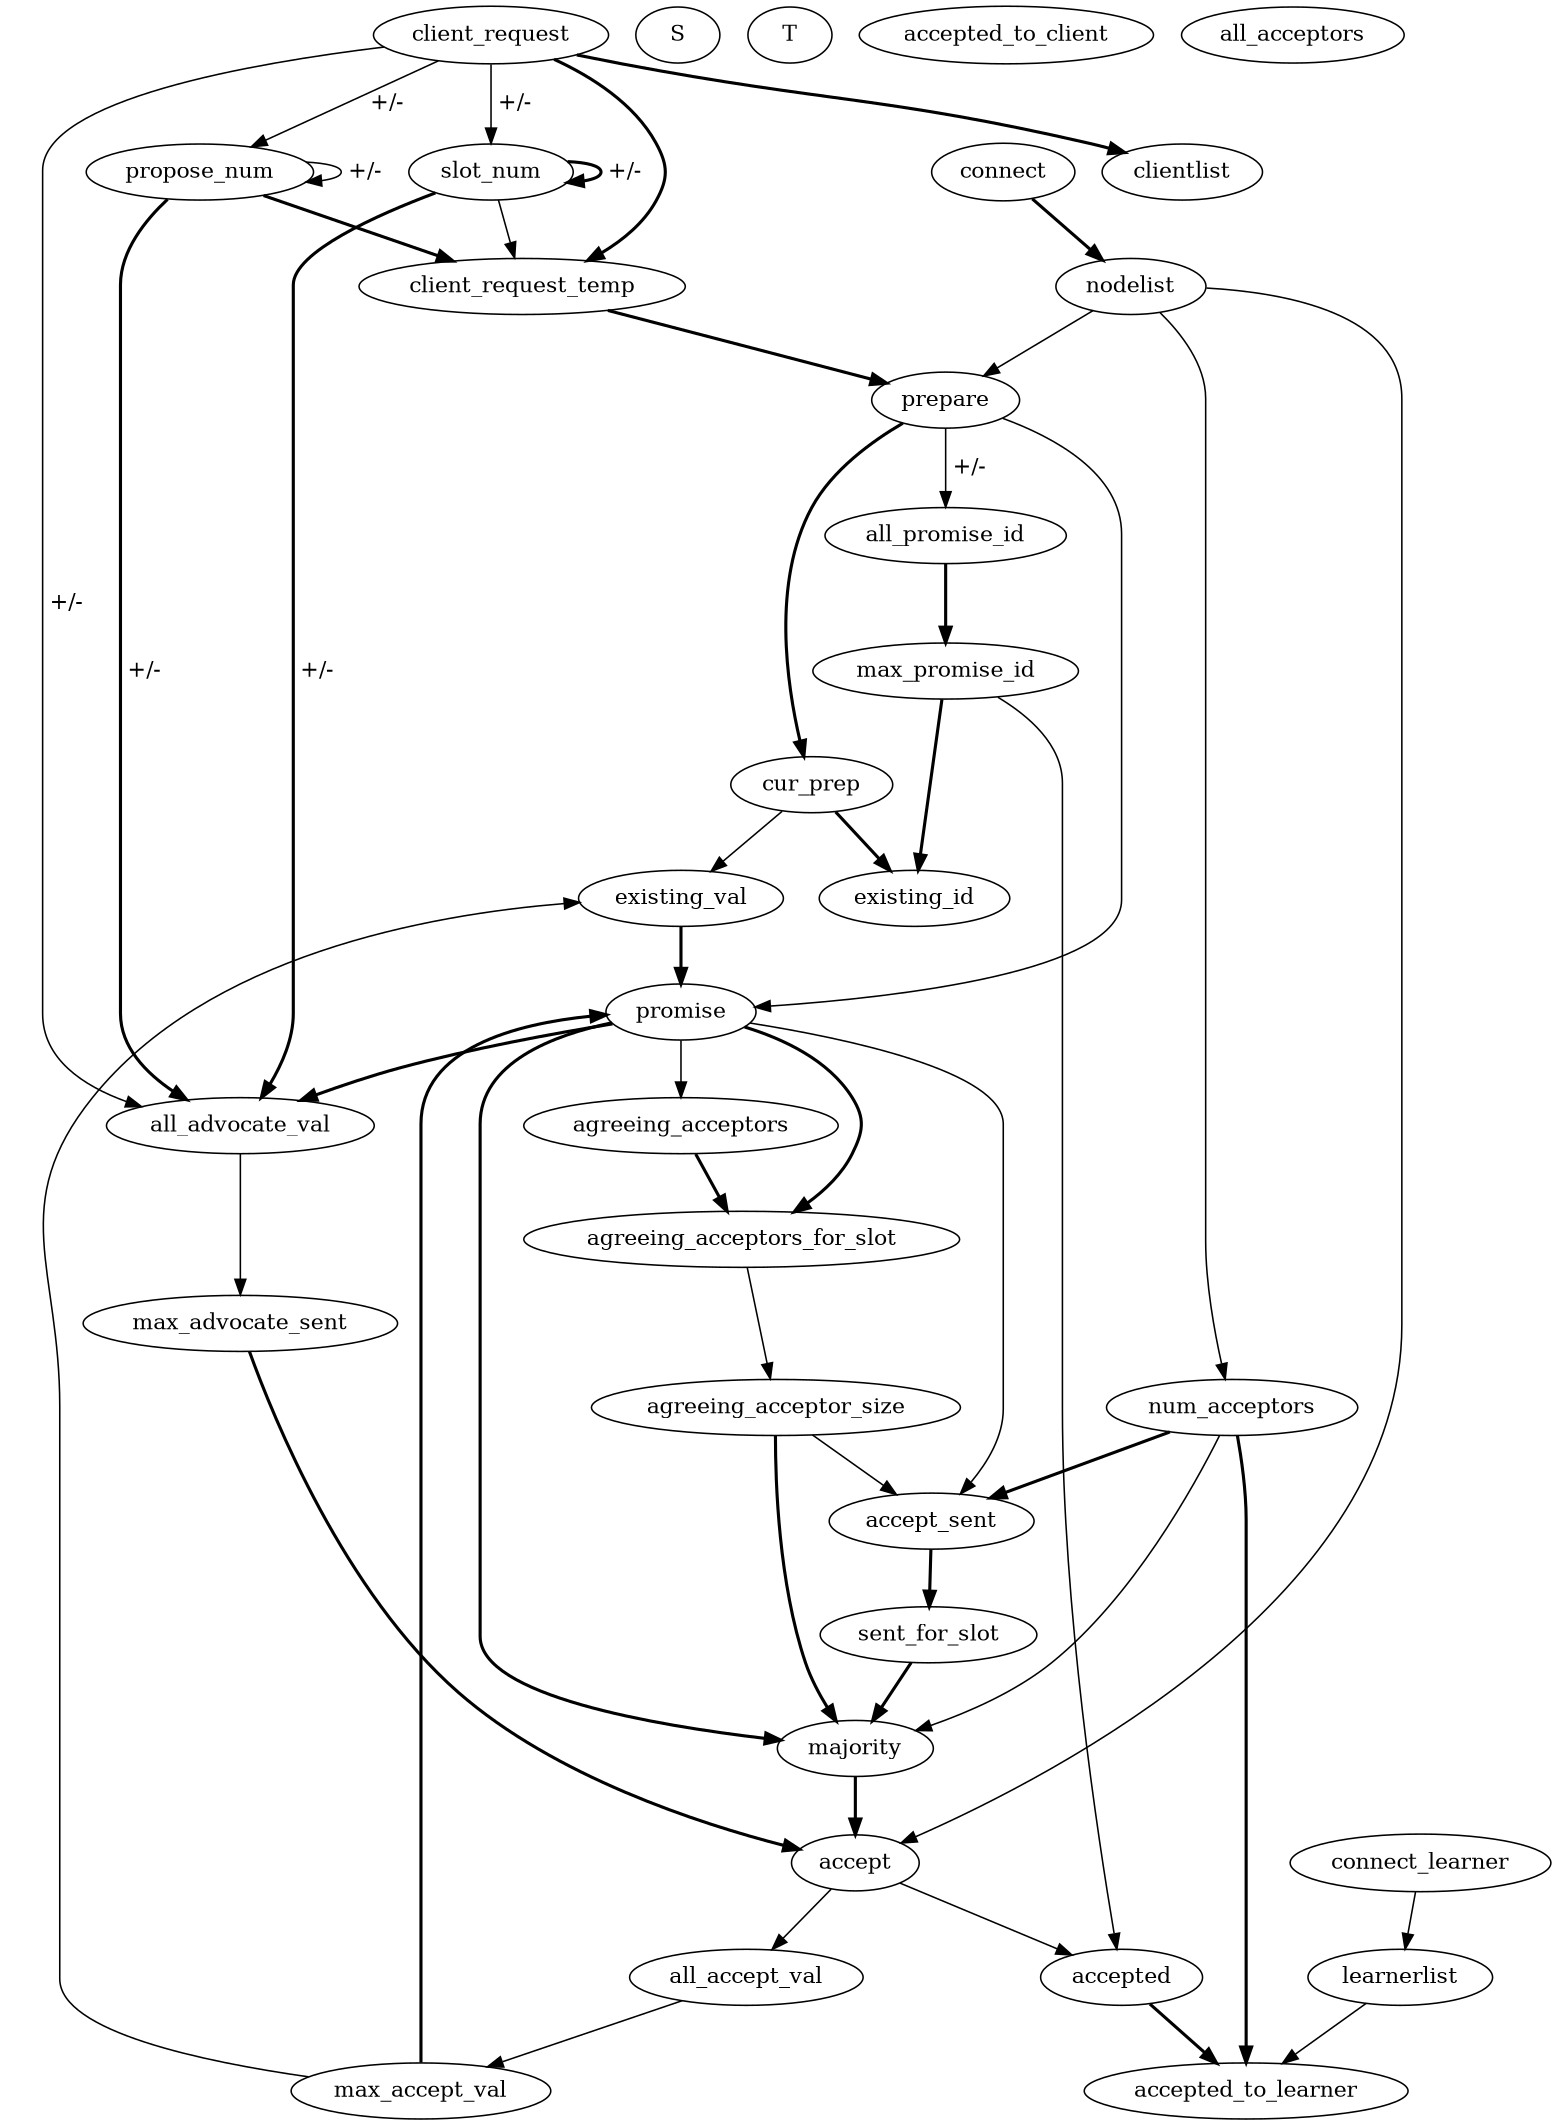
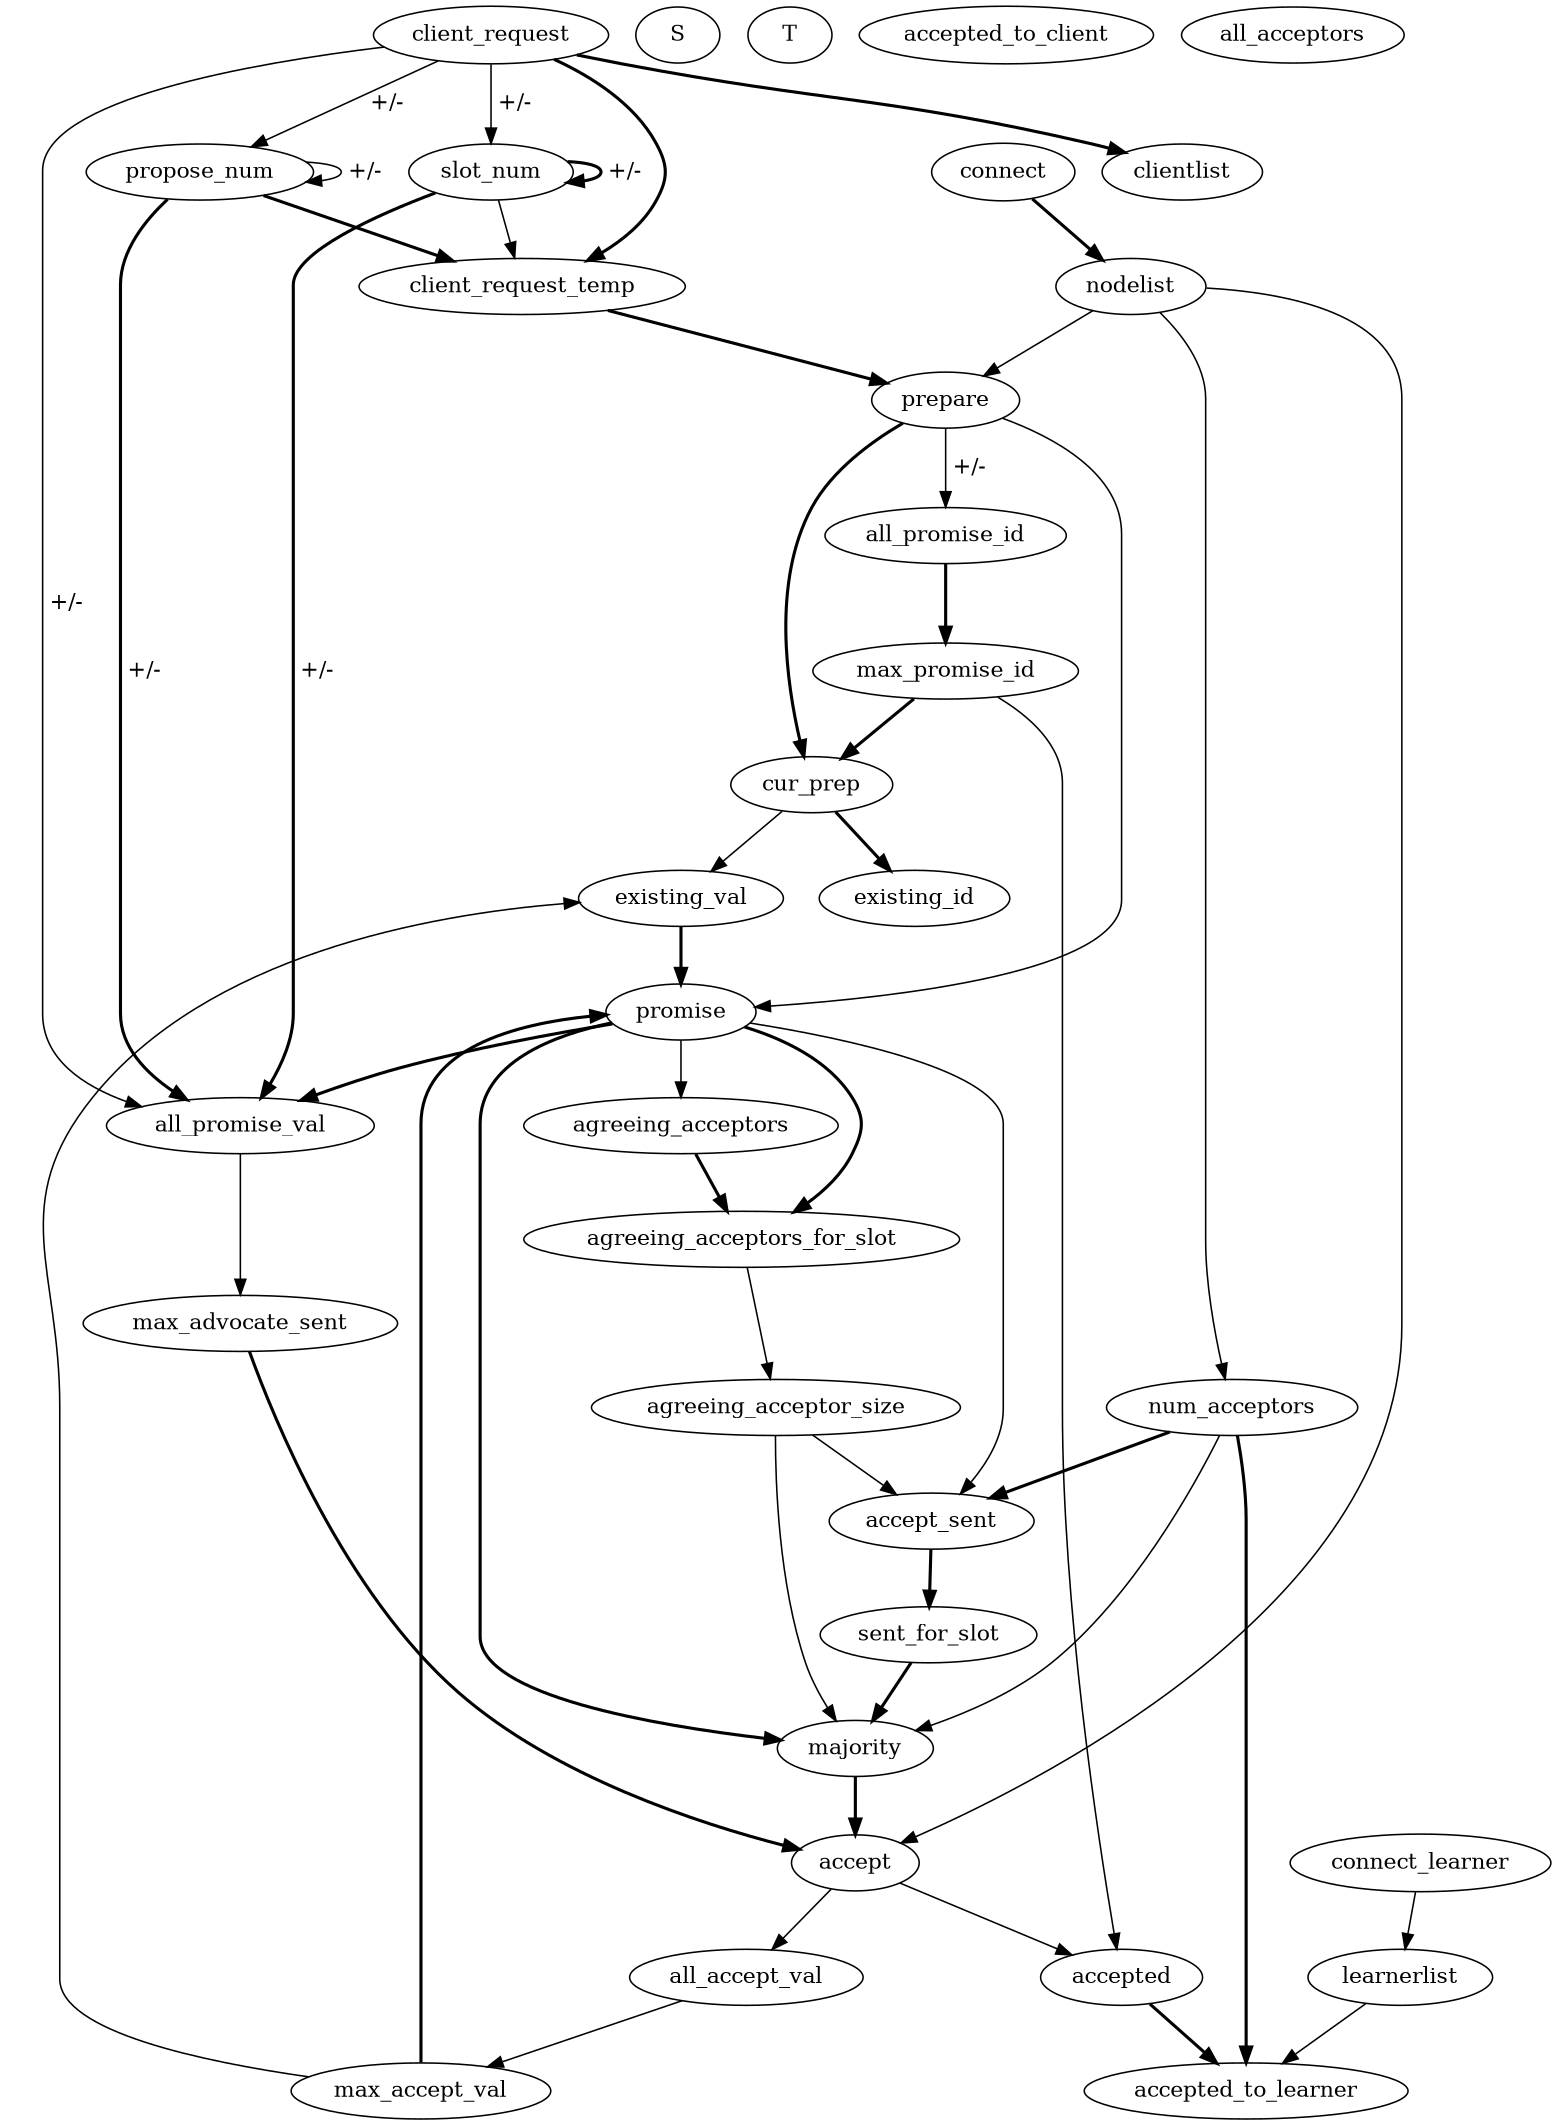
(931, 777) -> (884, 724)
(240, 1126) -> (240, 1126)
(785, 1575) -> (785, 1575)
